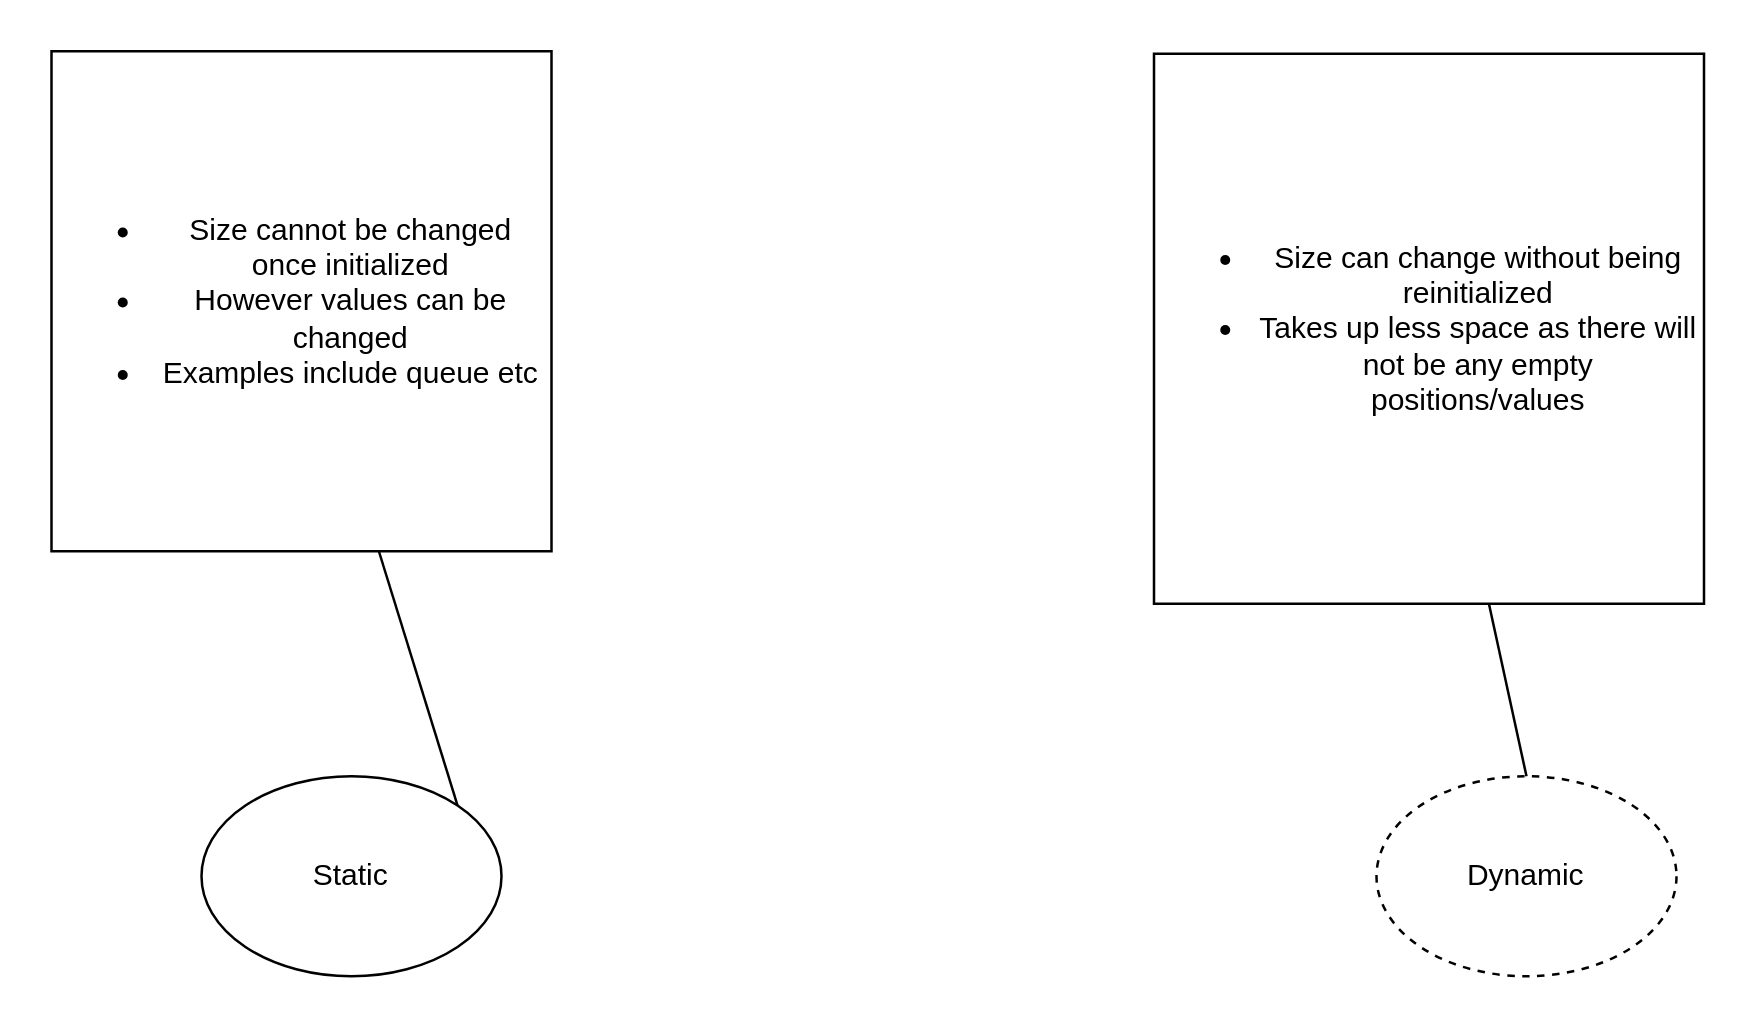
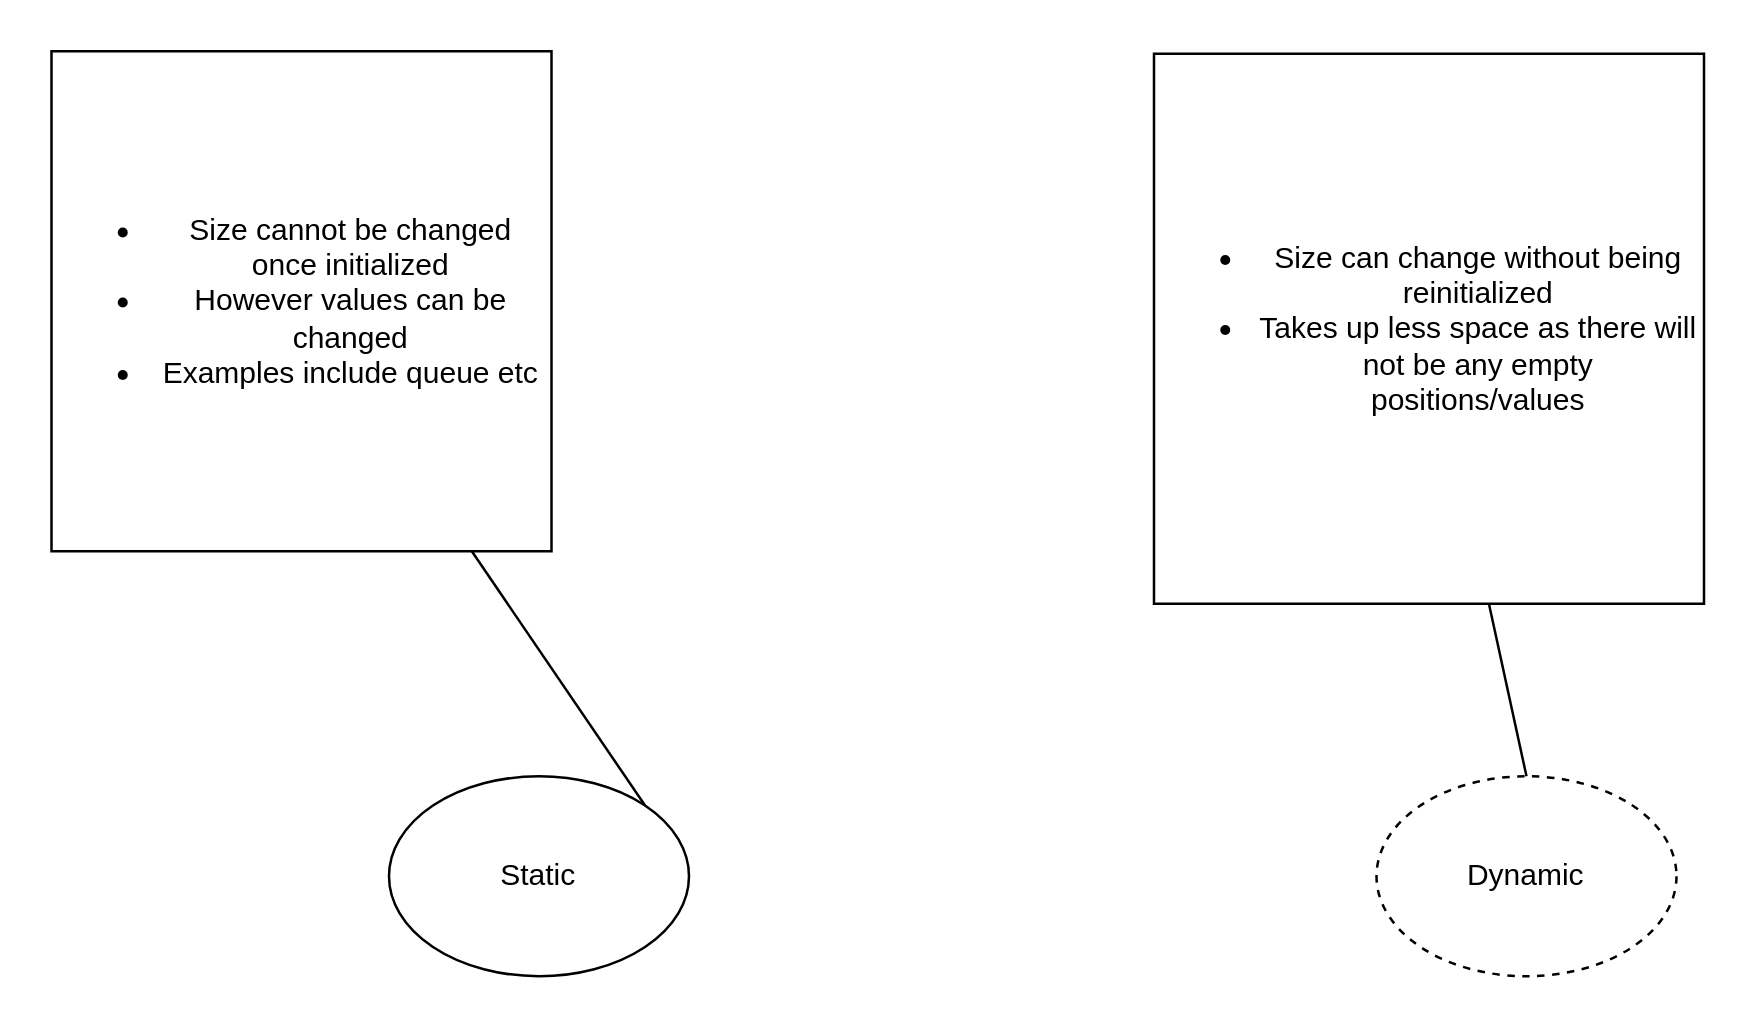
(351, 876) -> (539, 876)
